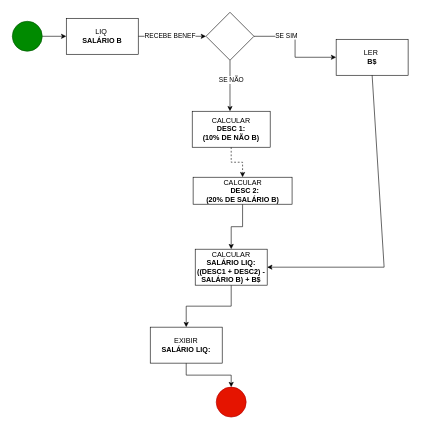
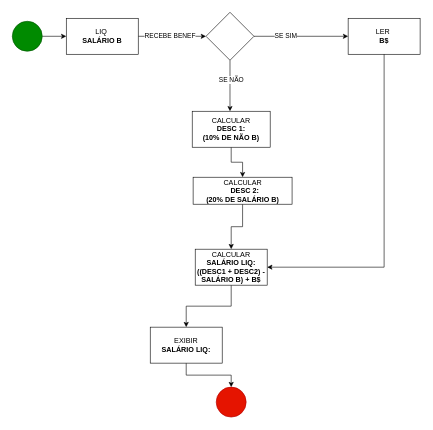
(372, 57) -> (384, 36)
(234, 162) -> (234, 162)
